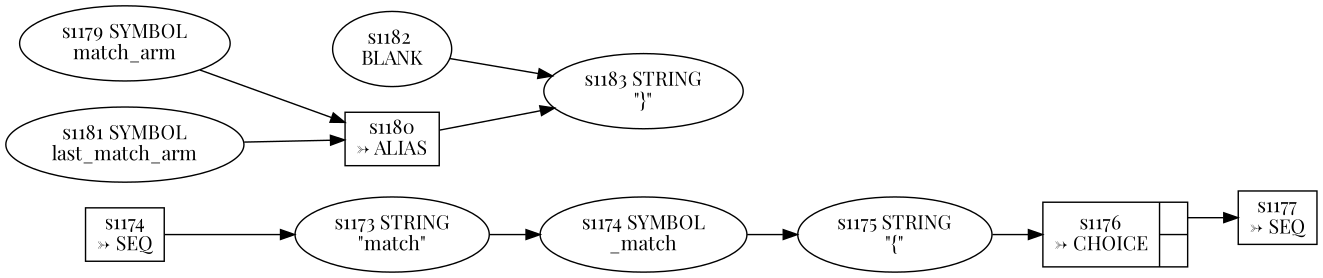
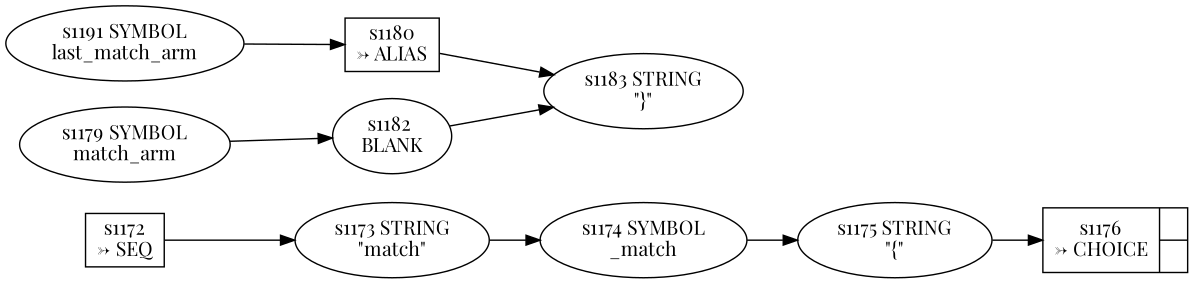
(266, 94) -> (274, 140)
(125, 145) -> (125, 43)
(1278, 218) -> none
(125, 235) -> (125, 240)
